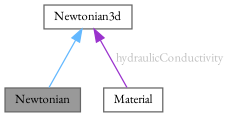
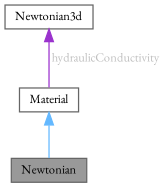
(62, 64) -> (49, 142)
